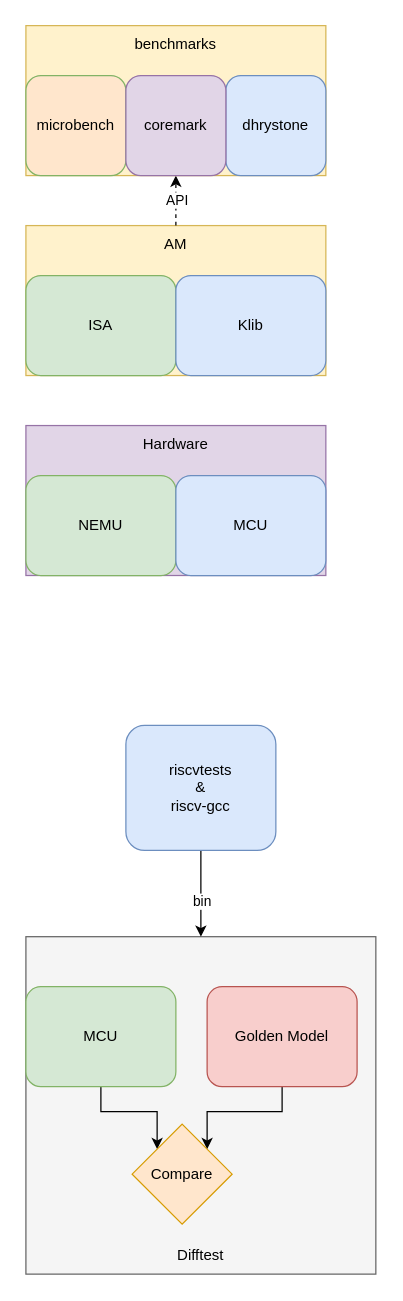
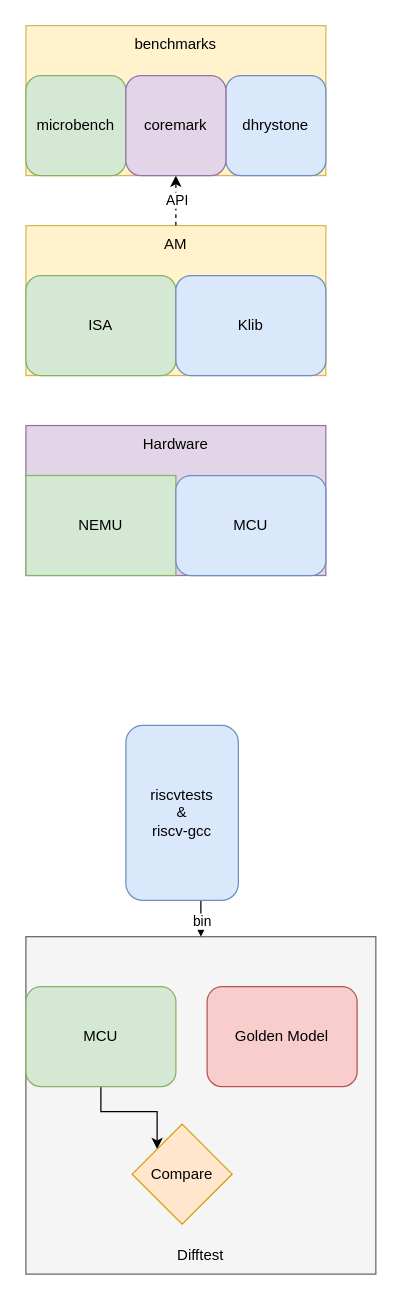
(76, 126) -> (76, 126)
(101, 526) -> (101, 526)
(201, 788) -> (182, 813)
(243, 1112) -> none
